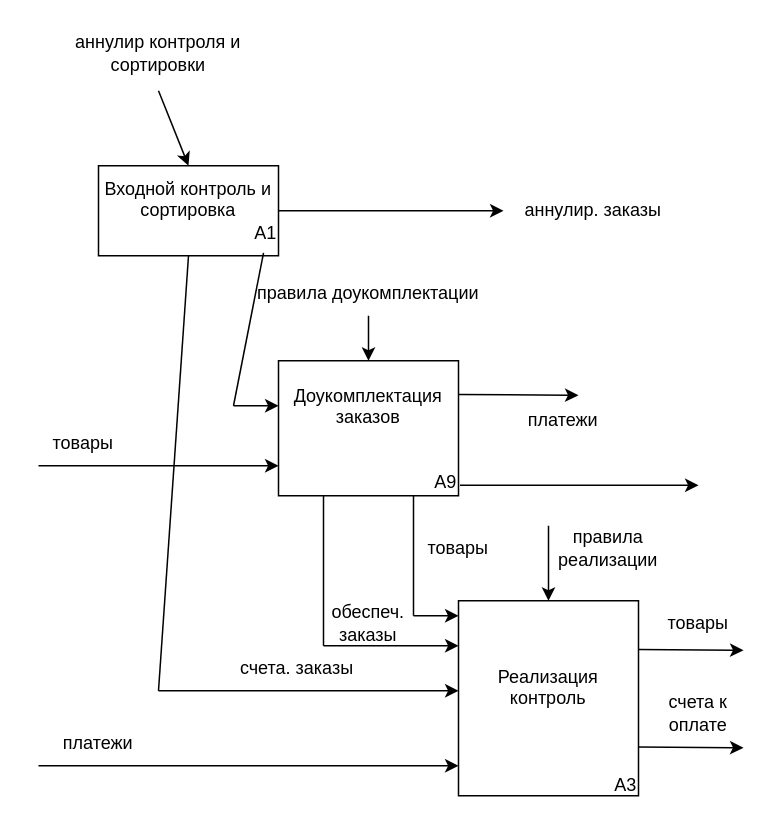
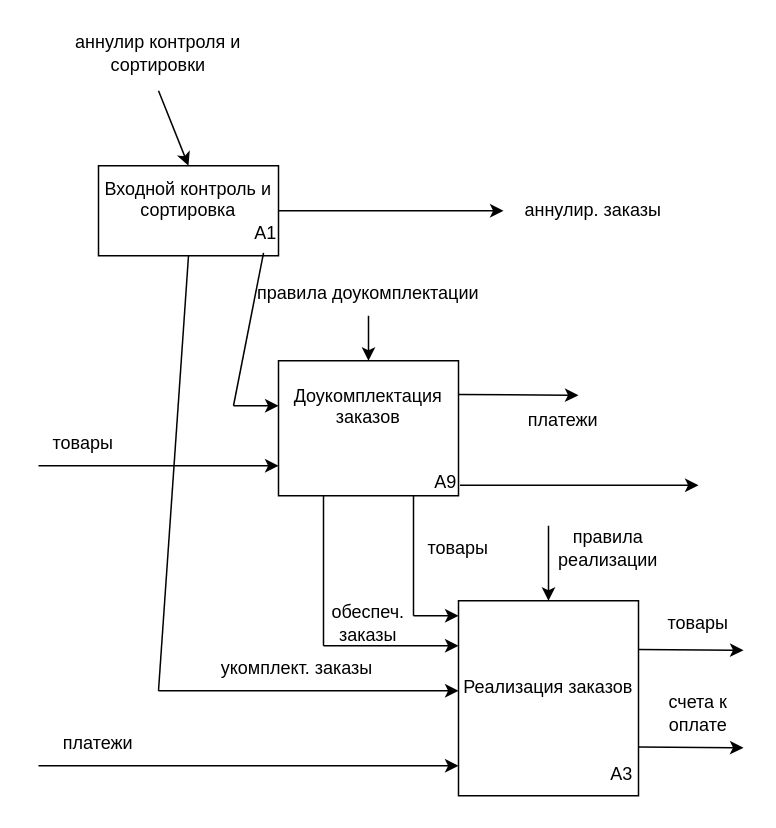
(297, 668) -> (297, 668)
(548, 698) -> (548, 698)
